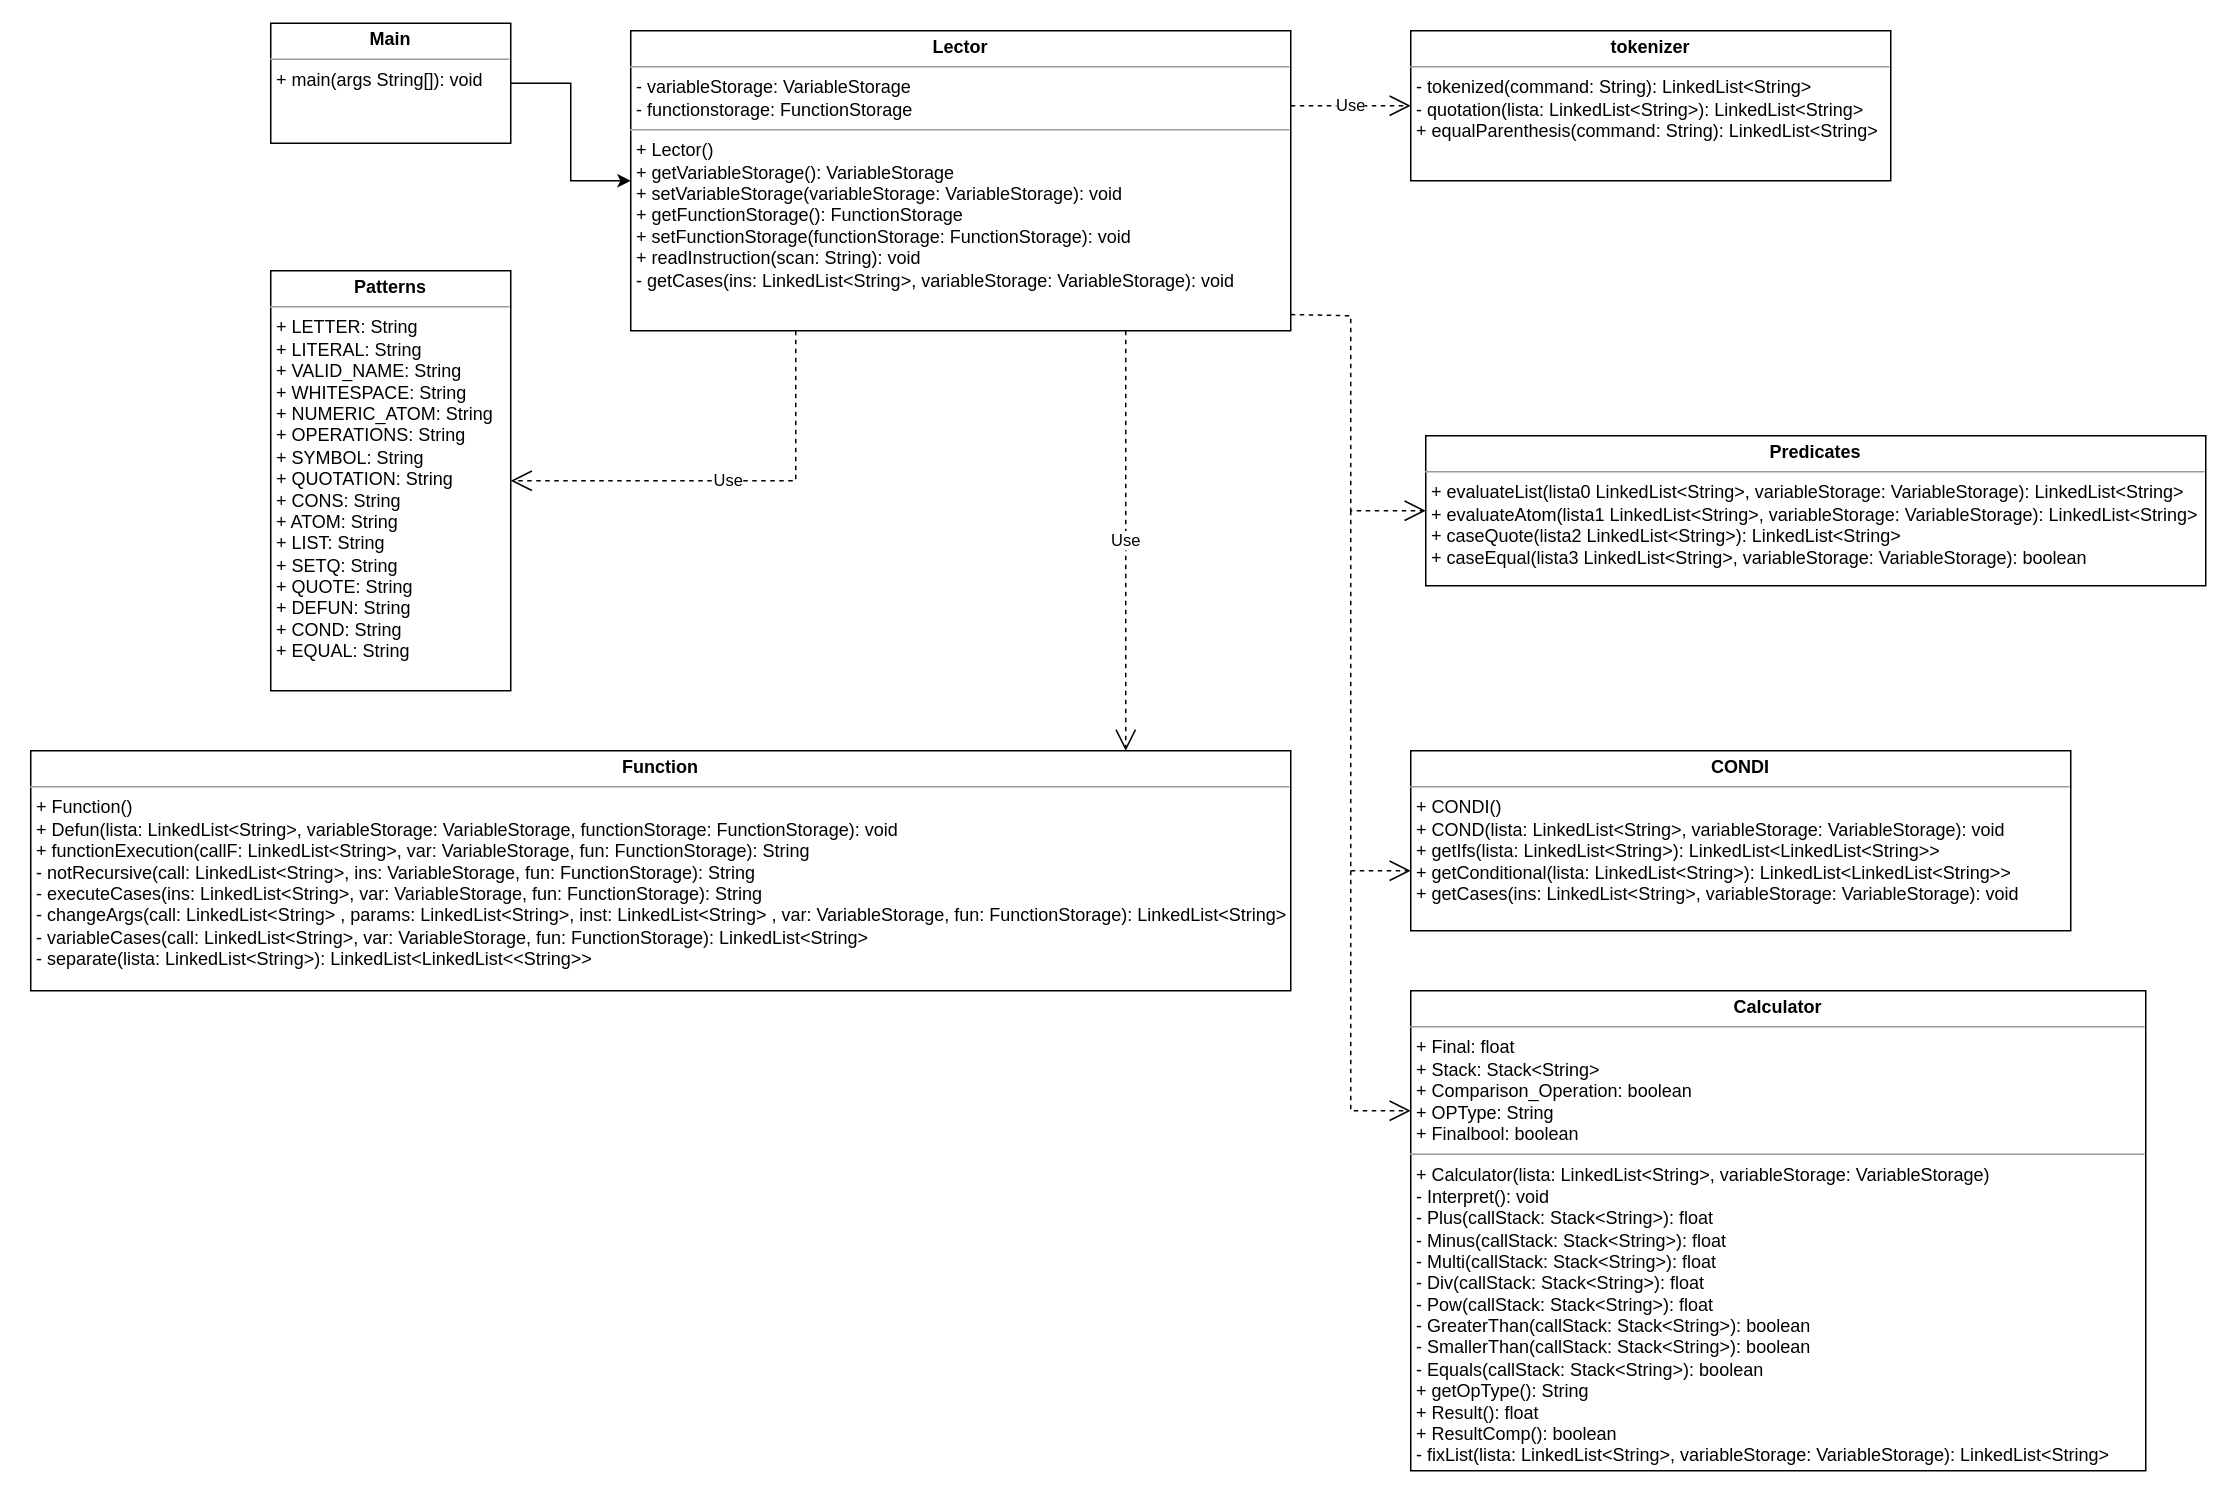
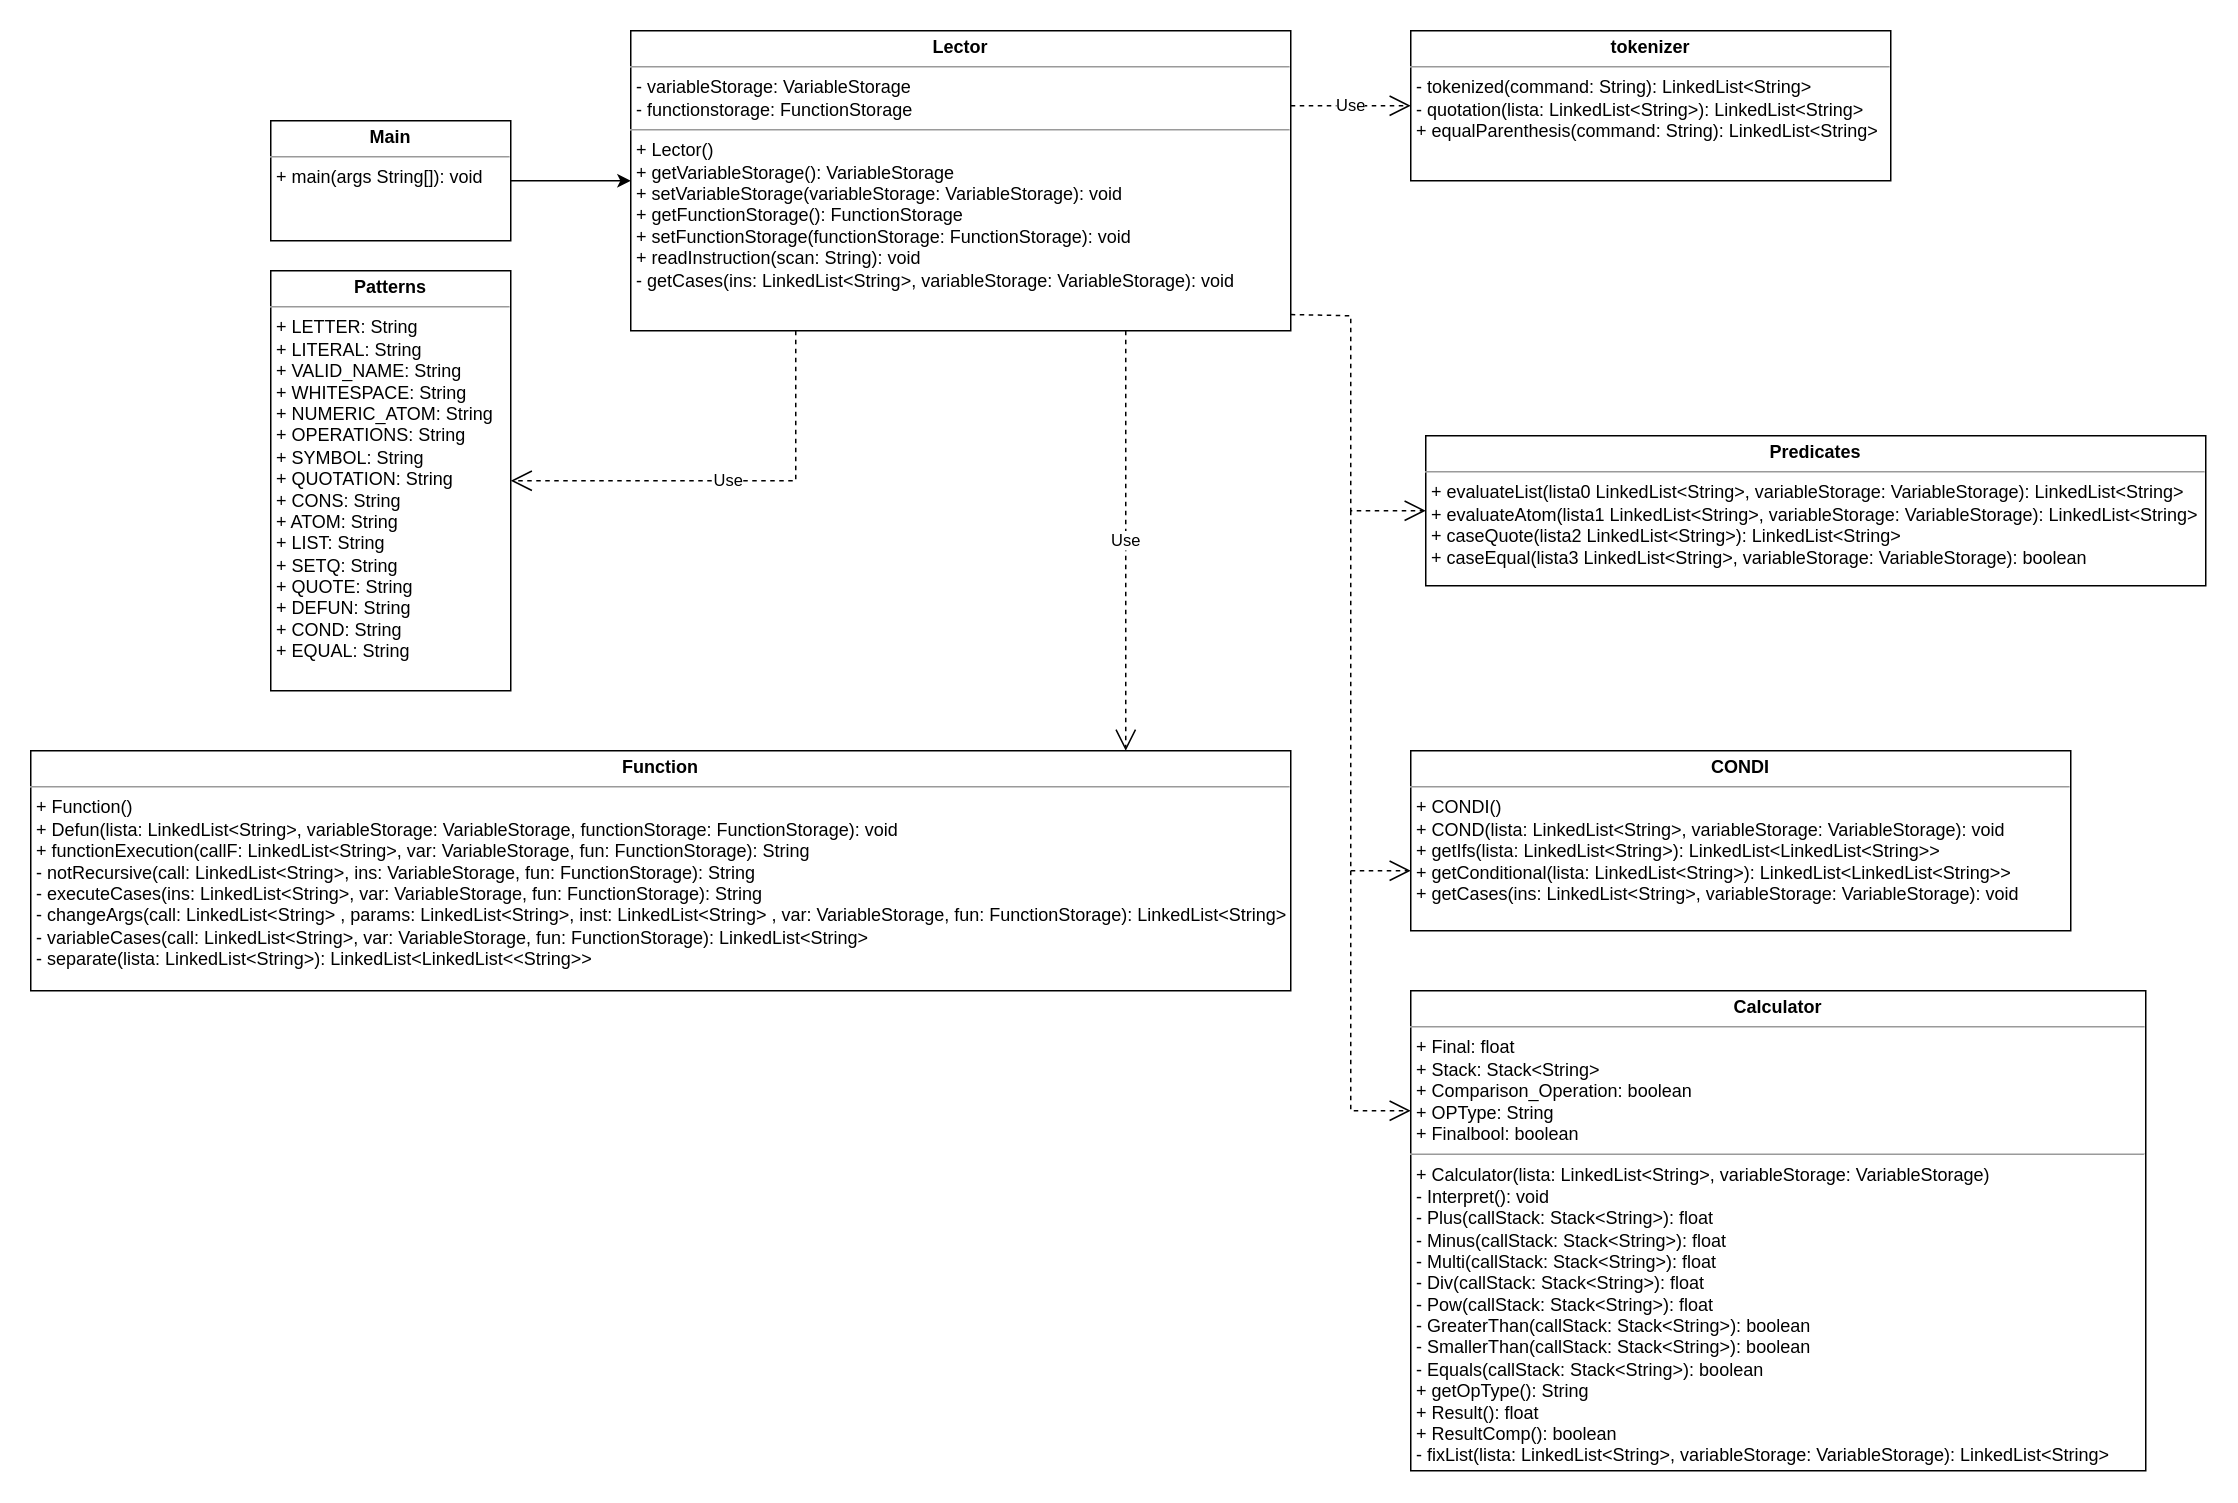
(391, 83) -> (391, 181)
